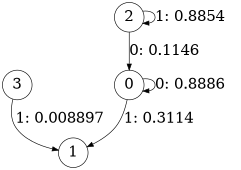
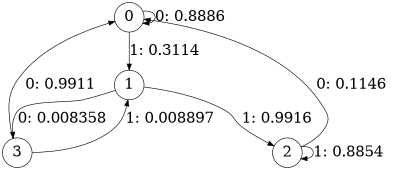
none -> (34, 62)
none -> (55, 102)
none -> (212, 104)
